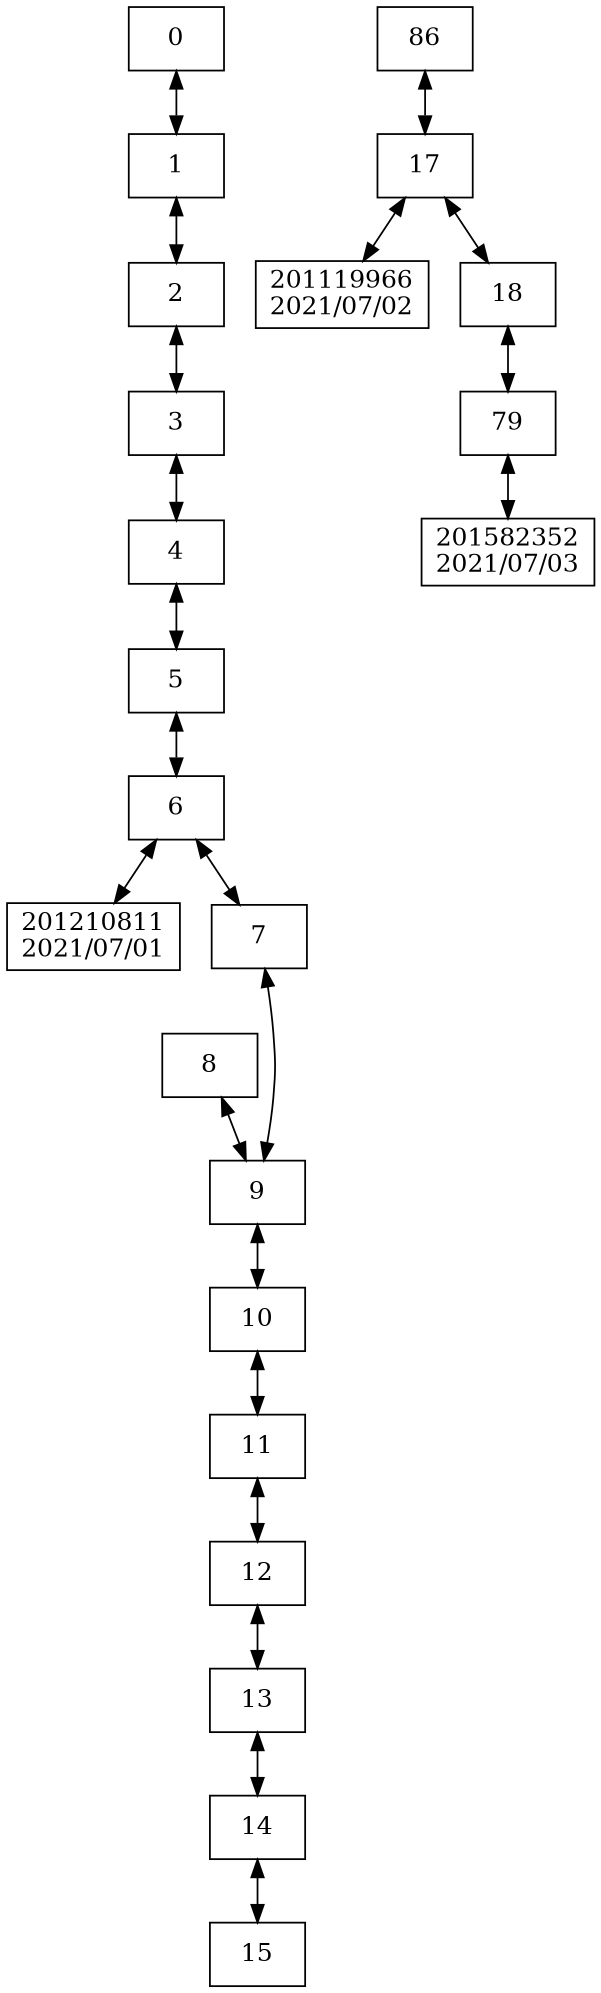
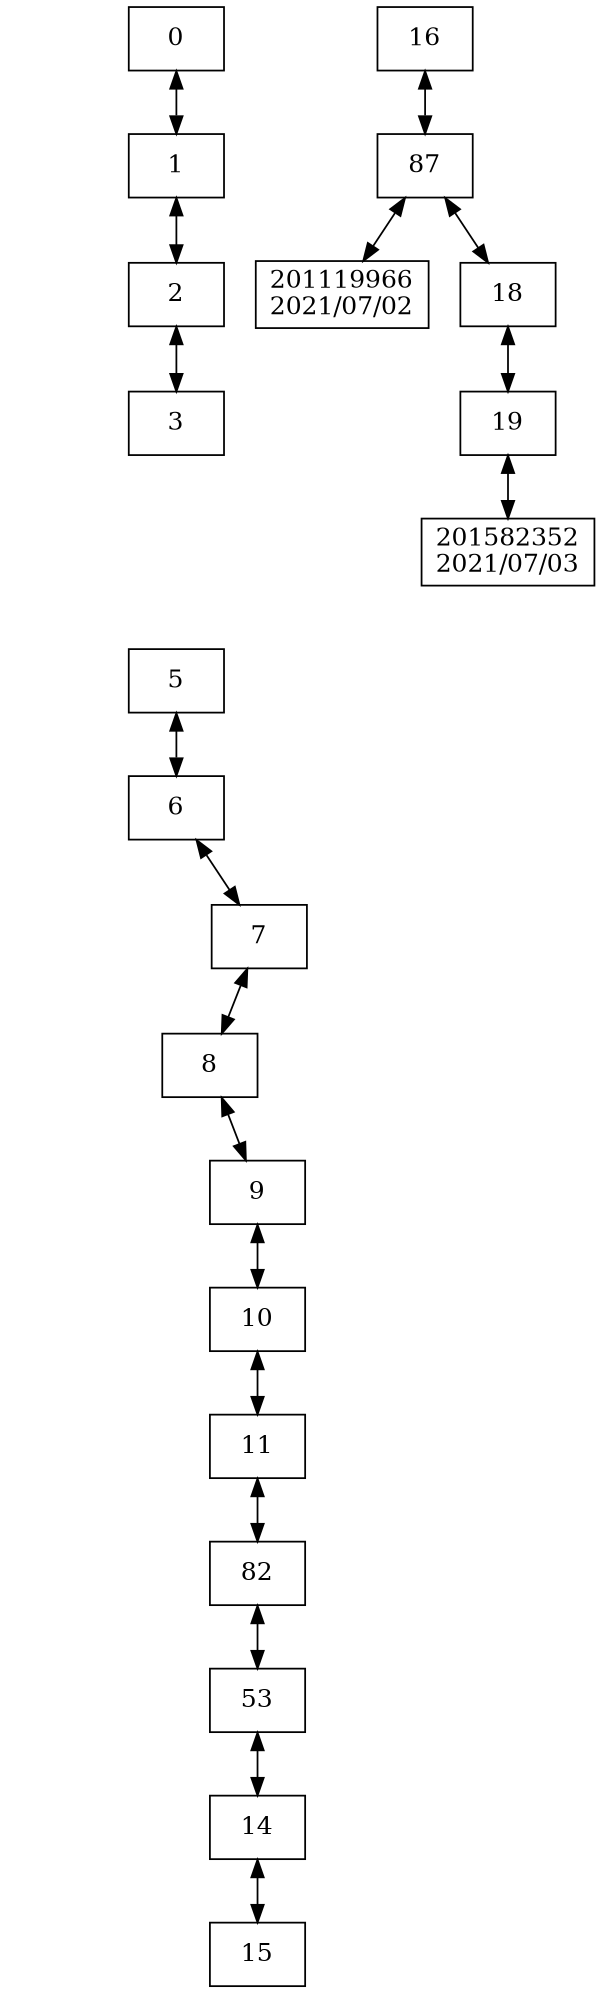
(425, 39) -> (425, 39)
(425, 166) -> (425, 166)
(508, 423) -> (508, 423)
(176, 552) -> none
(93, 937) -> none
(275, 1065) -> (235, 1001)
(258, 1573) -> (258, 1573)
(258, 1700) -> (258, 1700)
